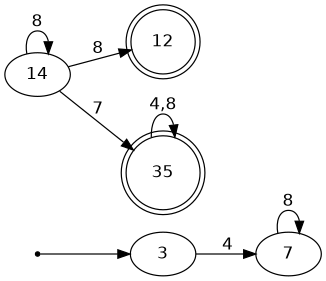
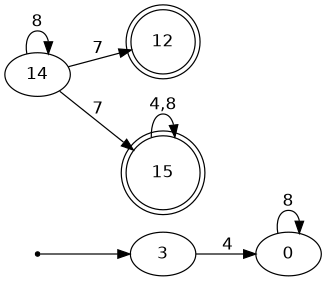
(98, 48) -> (98, 48)
(163, 173) -> (163, 173)
(289, 254) -> (289, 254)
